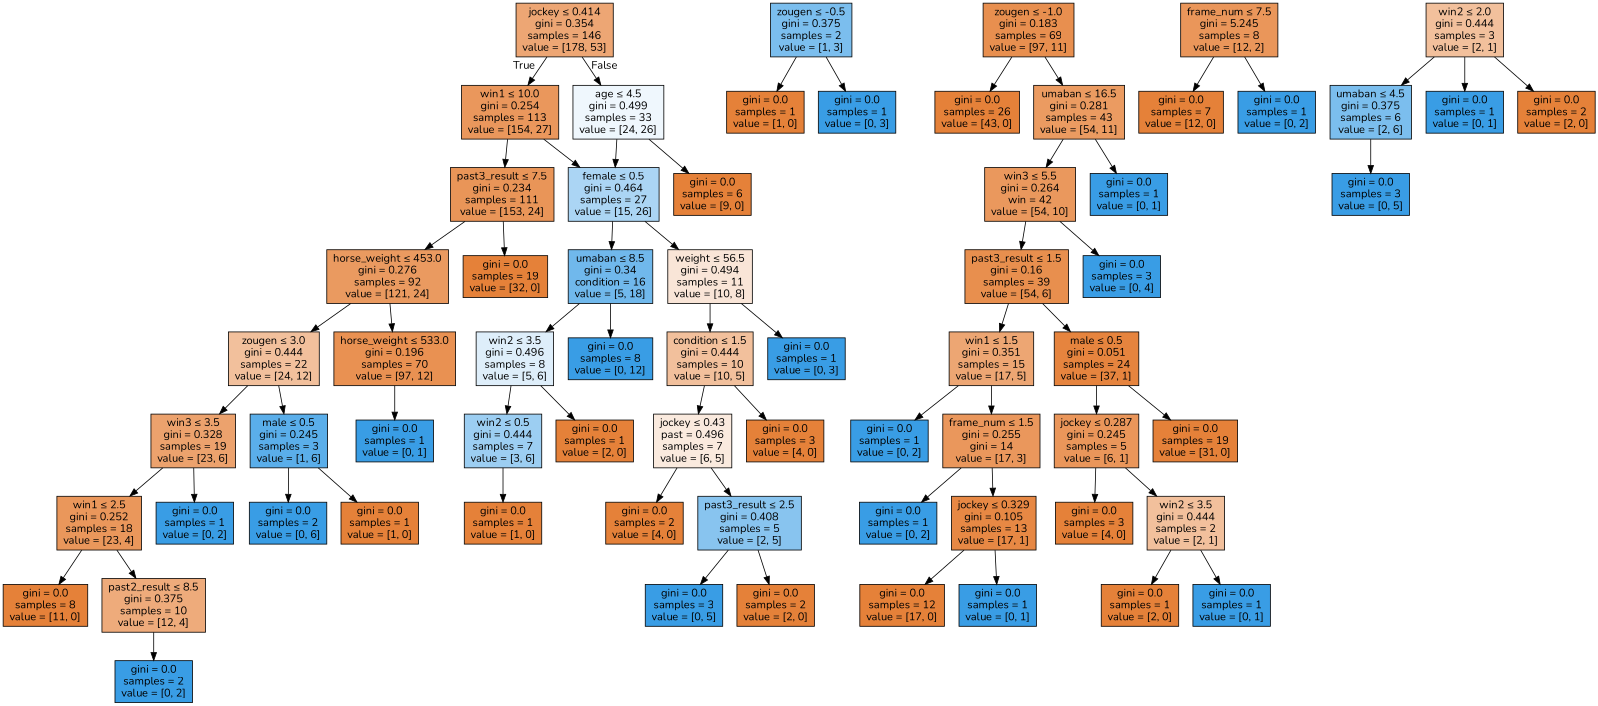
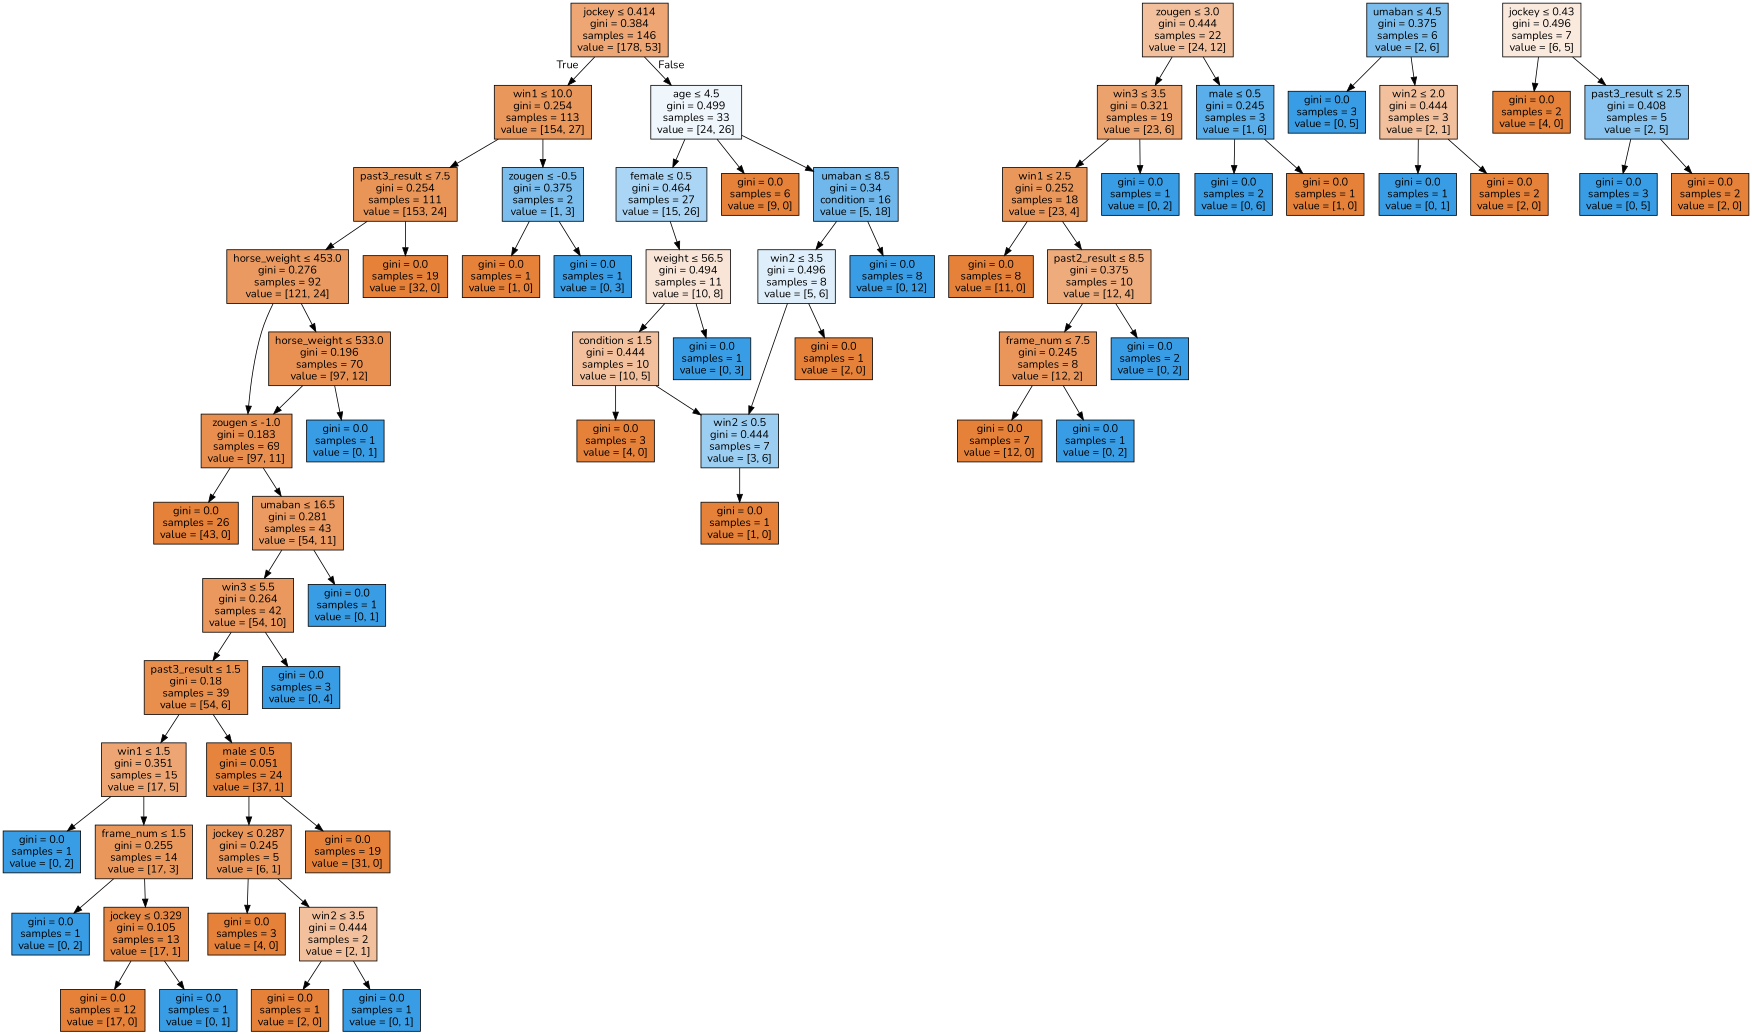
(565, 24) -> (620, 24)
(1229, 24) -> (1048, 352)
(1421, 68) -> (1412, 67)
(559, 151) -> (543, 149)
(502, 188) -> (405, 188)
(1030, 200) -> (248, 611)
(612, 231) -> (774, 151)
(1017, 270) -> (196, 681)
none -> (1076, 314)
(334, 315) -> (256, 354)
(702, 396) -> (675, 398)
none -> (291, 397)
(193, 435) -> (1140, 106)
(693, 435) -> (1542, 24)
(991, 447) -> (144, 857)
